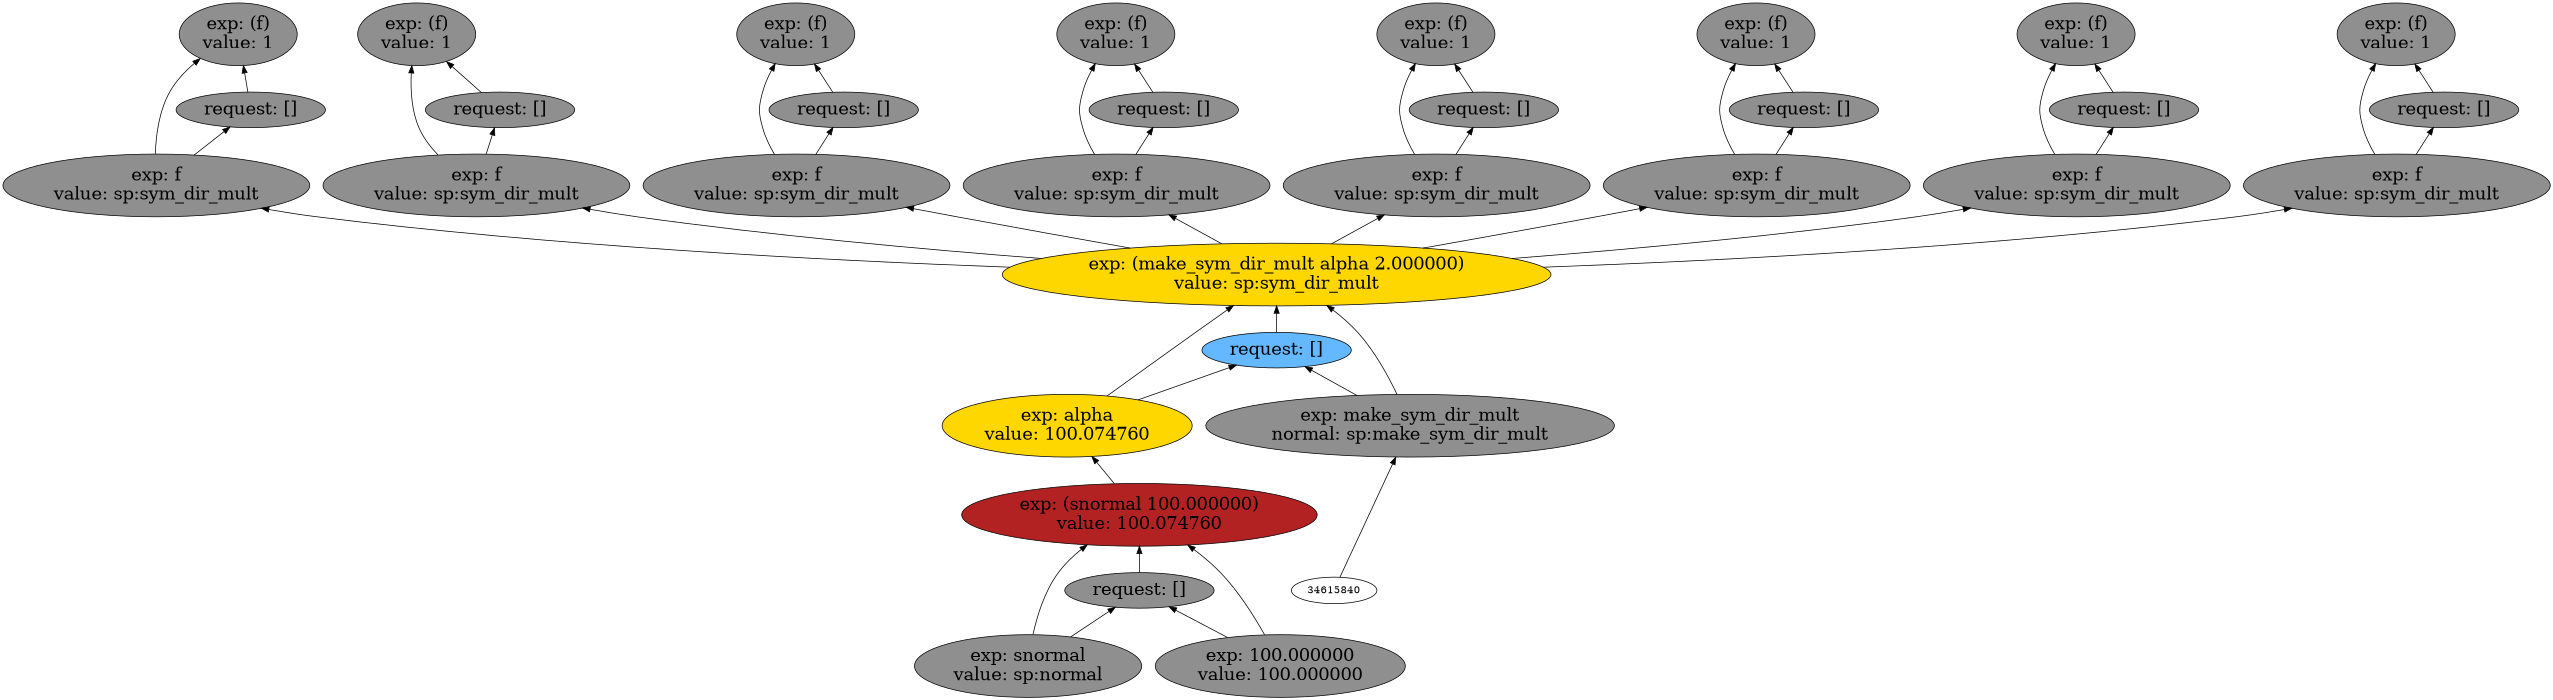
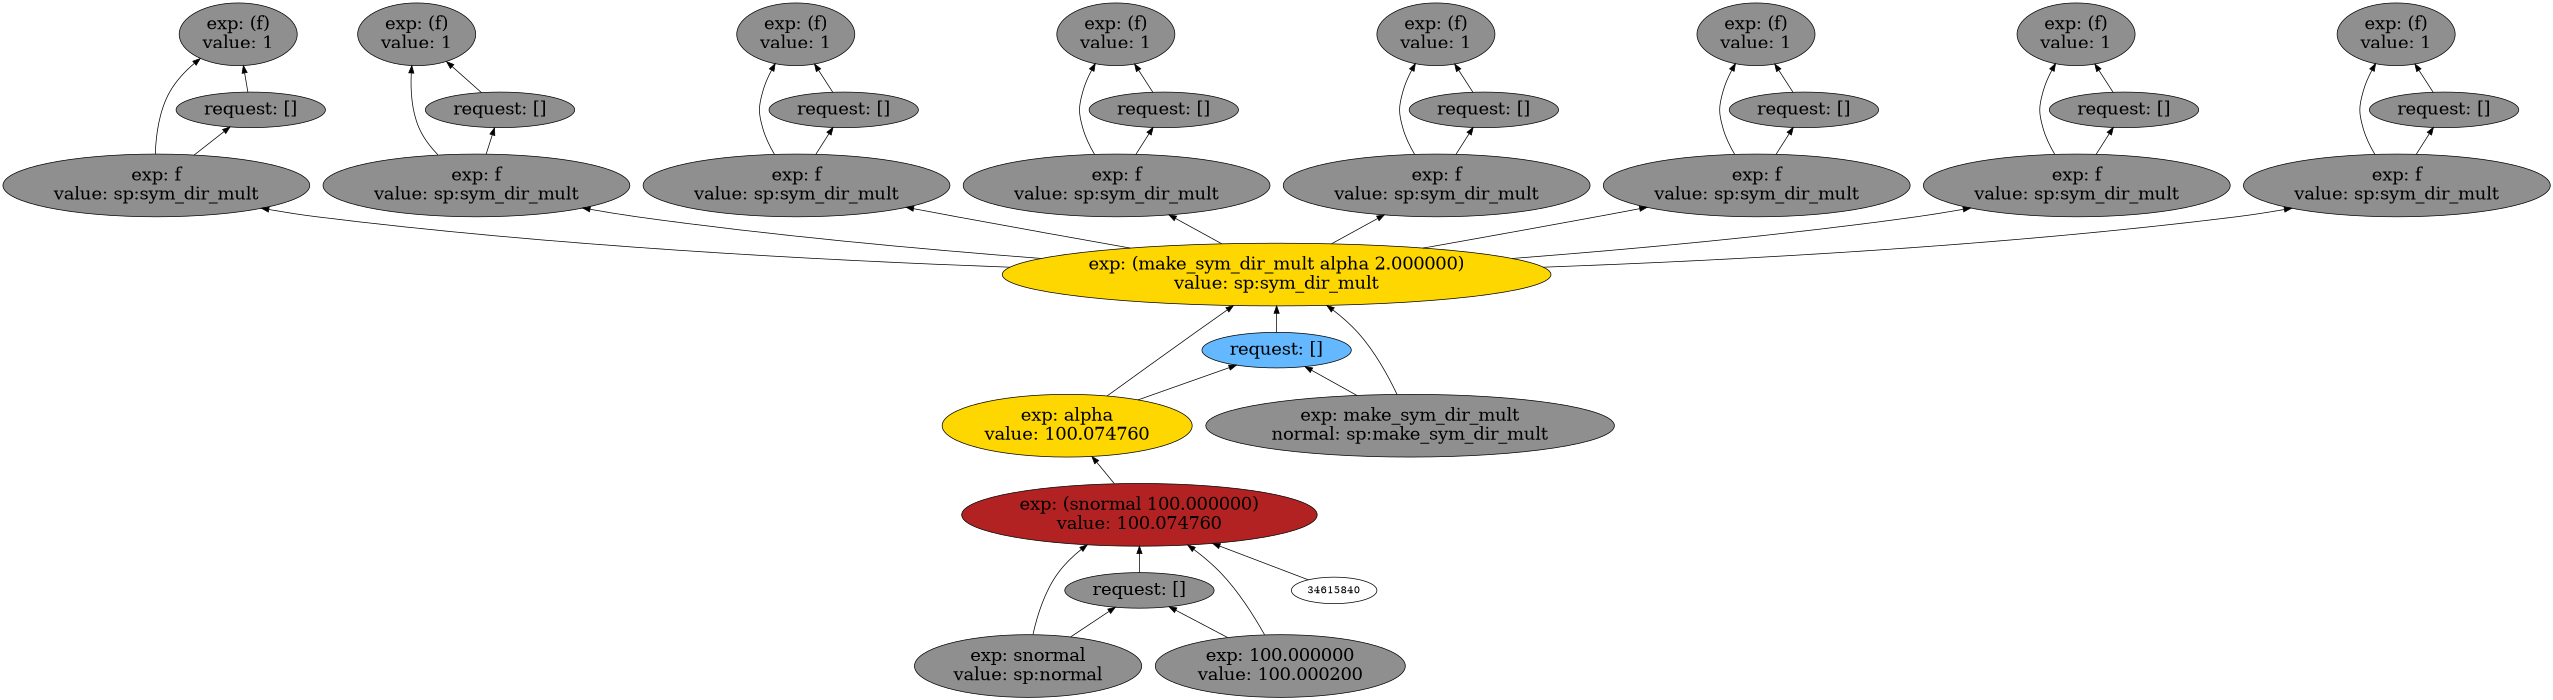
(1366, 521) -> (1264, 563)
(1280, 666) -> (1280, 666)
